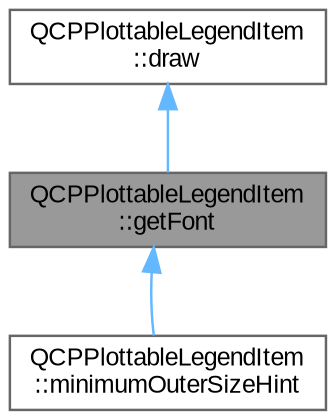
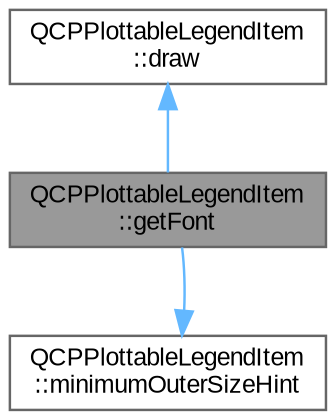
(151, 304) -> (184, 279)
